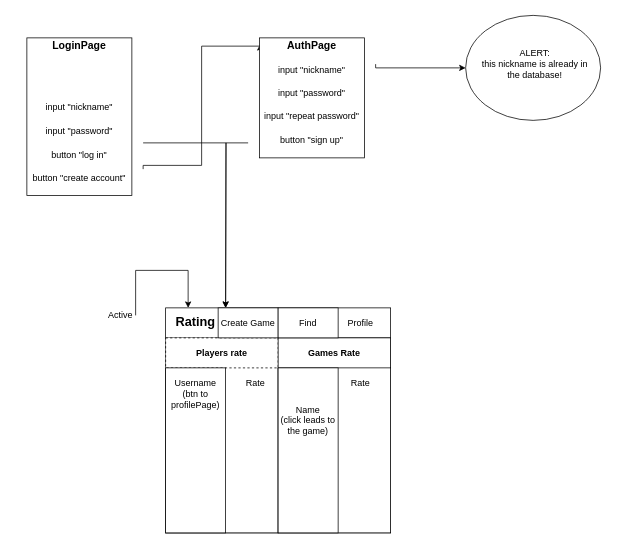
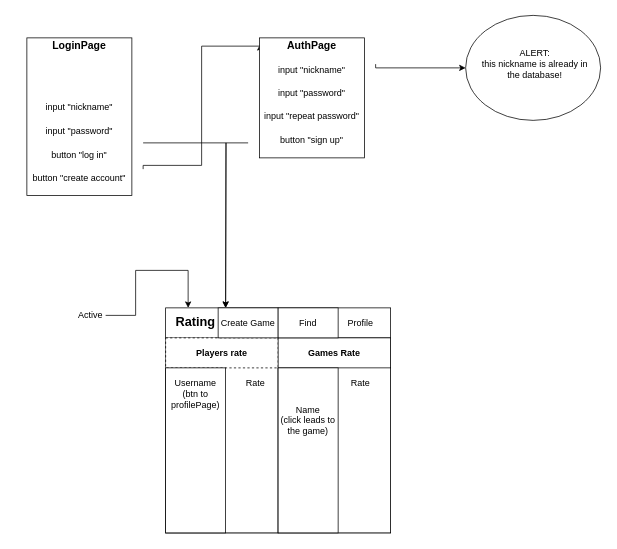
(120, 315) -> (90, 315)
